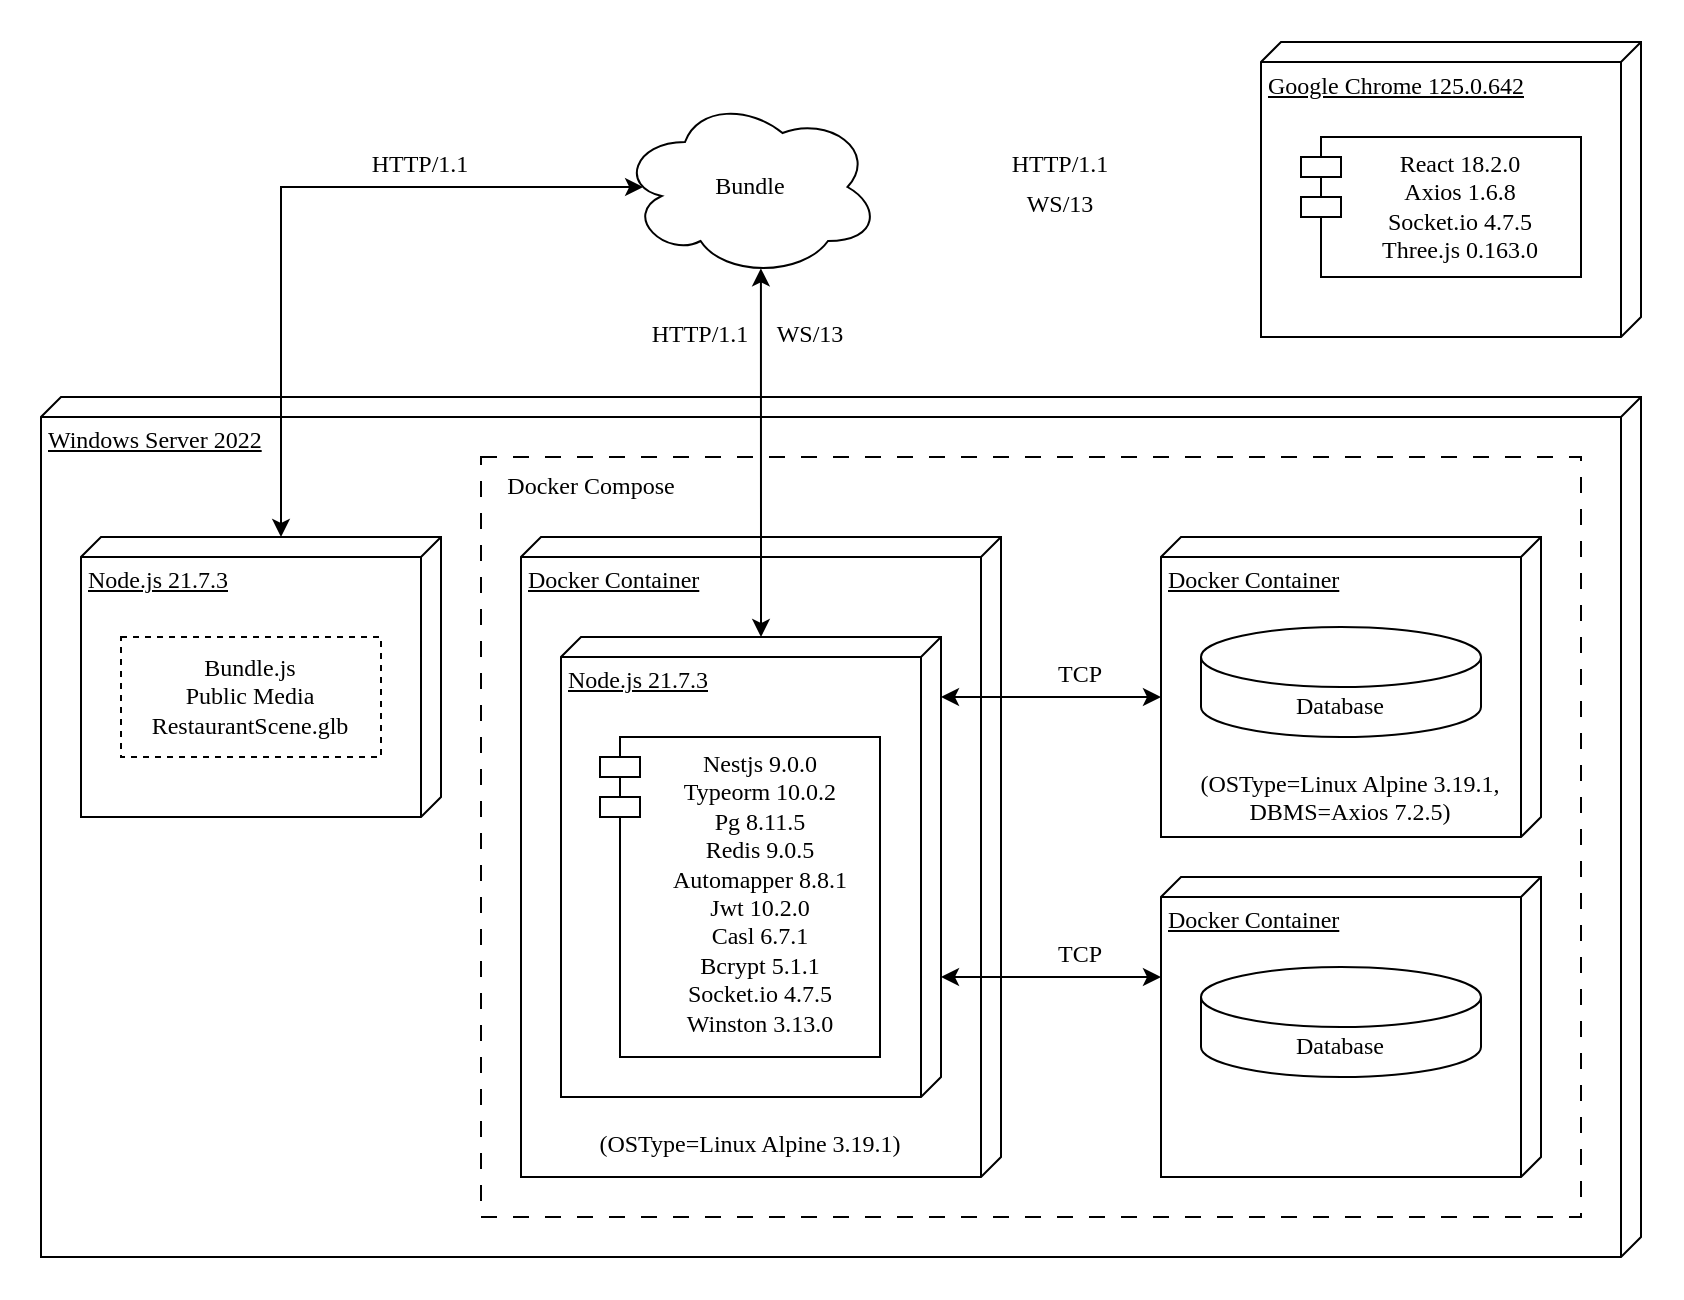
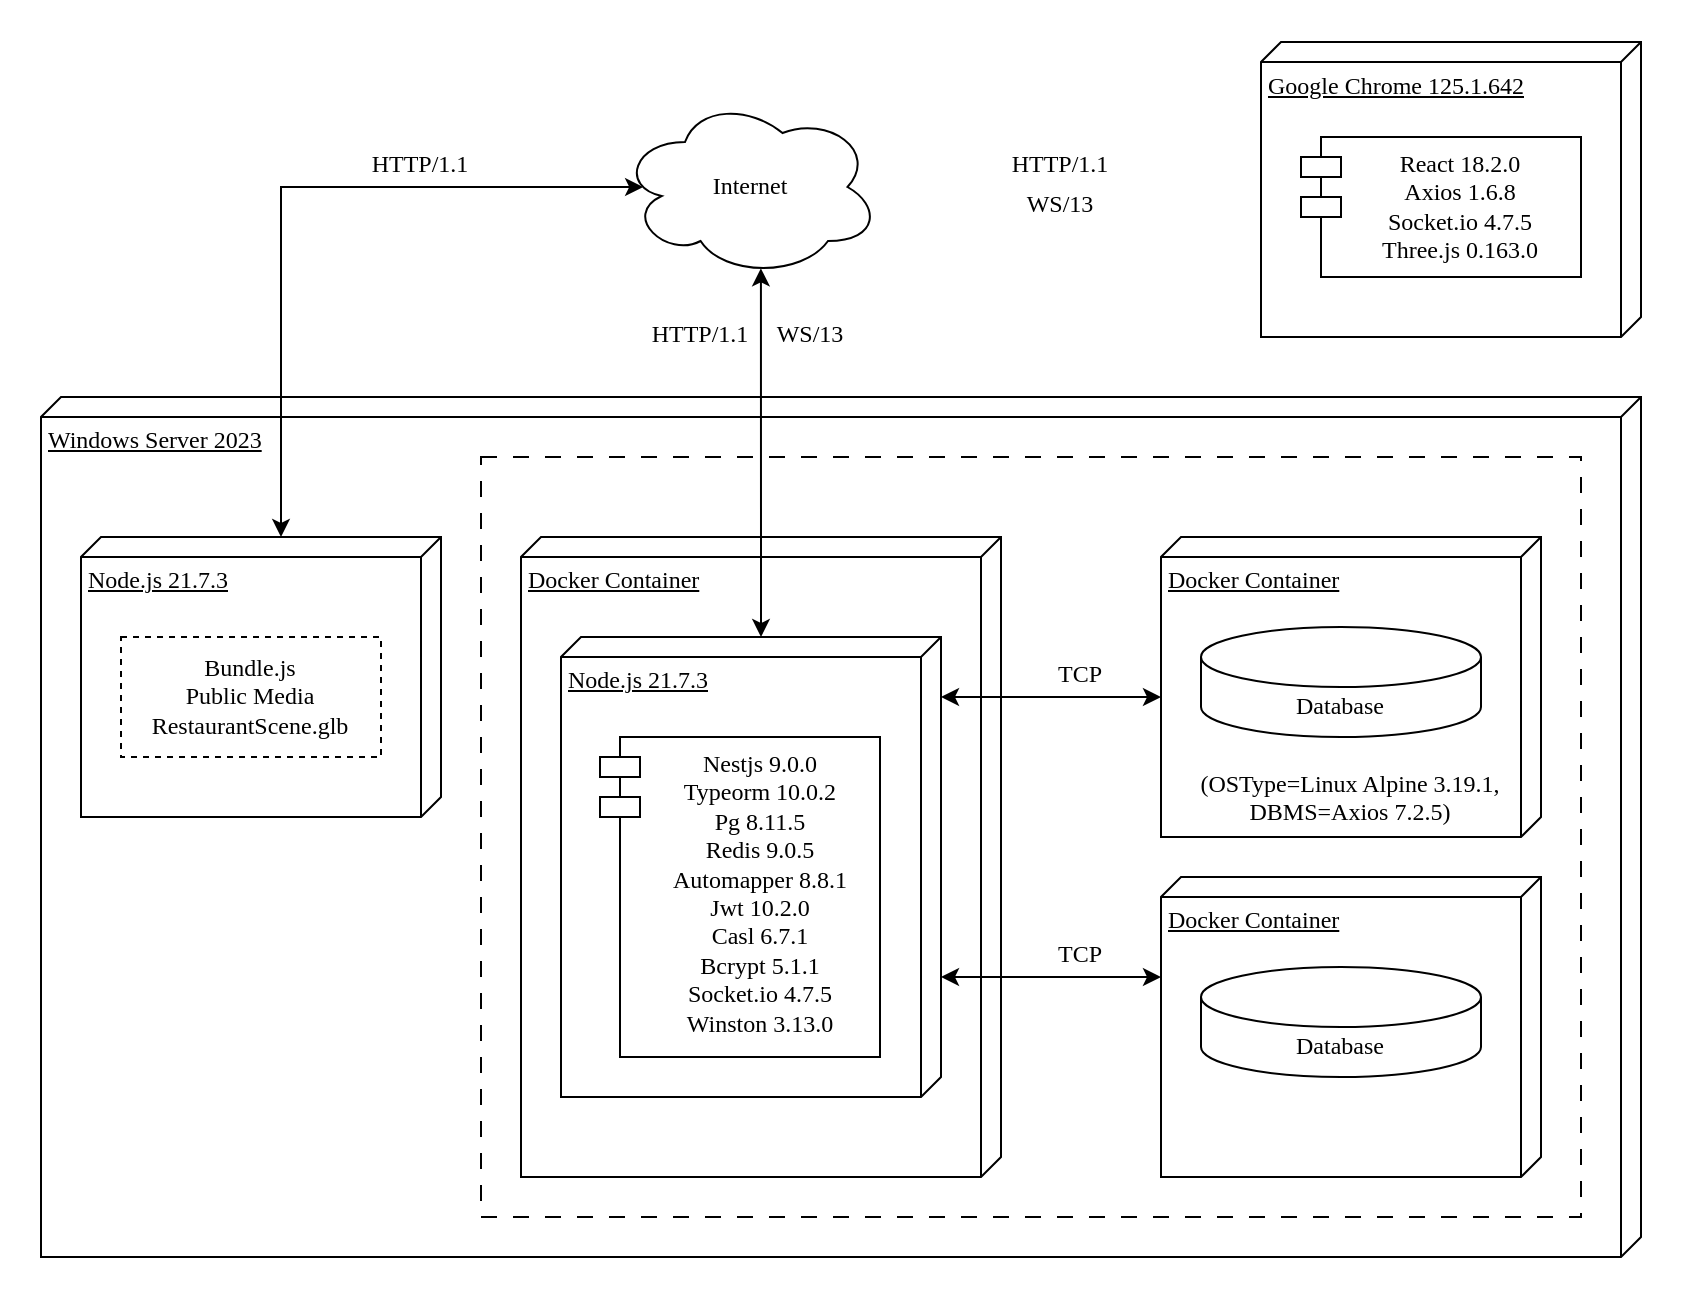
(1408, 87) -> (1408, 87)
(751, 187) -> (751, 187)
(167, 441) -> (167, 441)
(591, 487) -> none
(751, 1147) -> none
